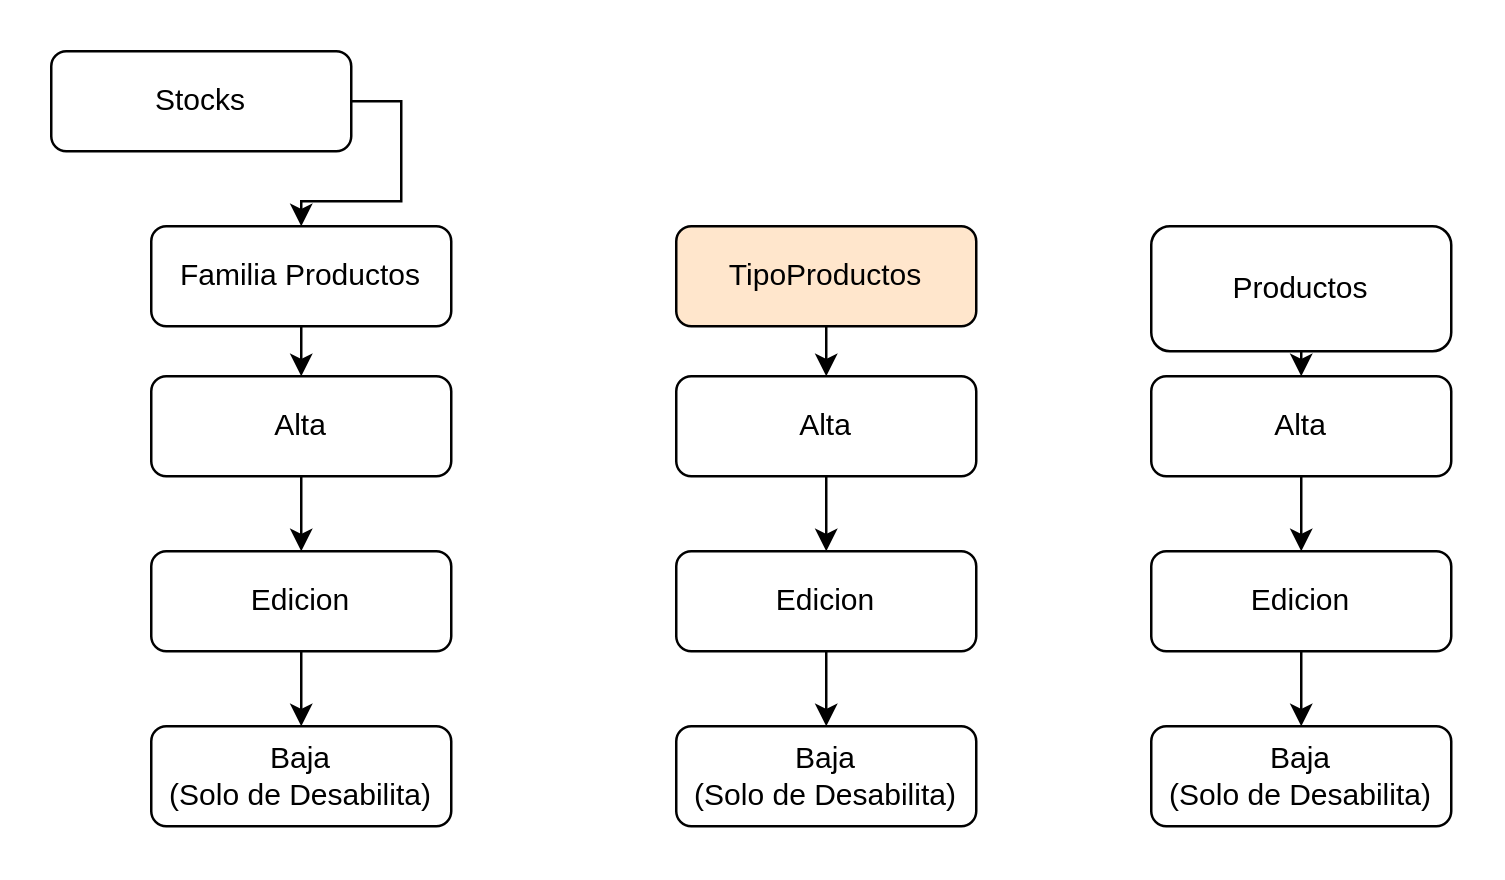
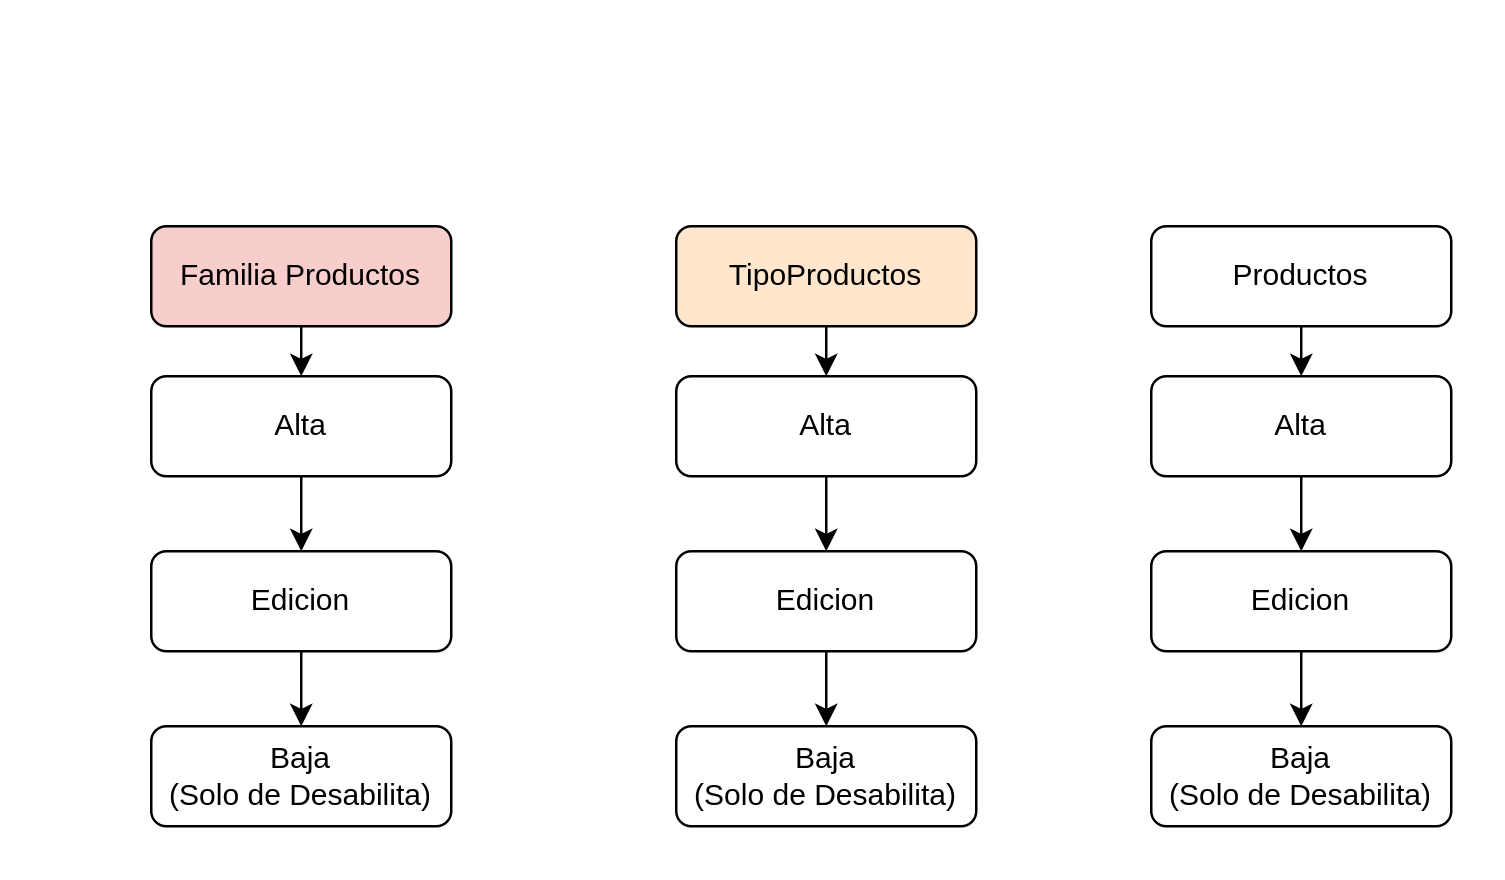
(201, 101) -> none
(401, 180) -> none
(301, 276) -> (301, 276)
(1301, 289) -> (1301, 276)
